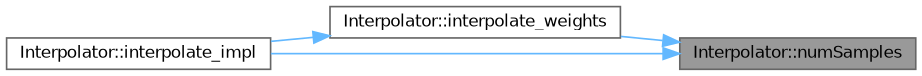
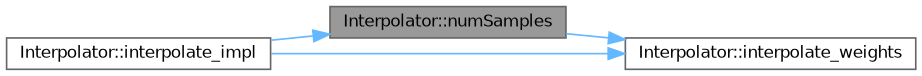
(642, 38) -> (587, 36)
